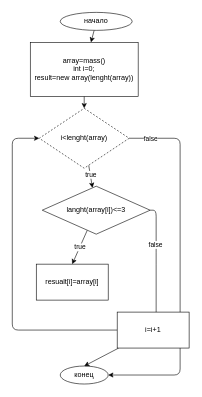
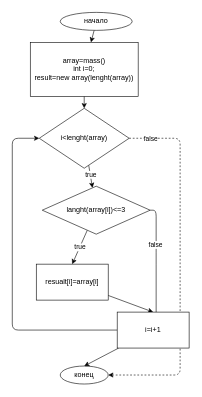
(84, 138) -> (84, 138)
(180, 215) -> (180, 215)
none -> (129, 303)
